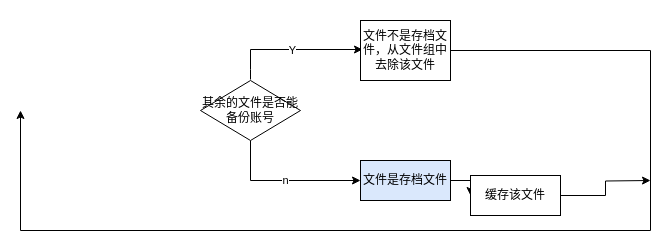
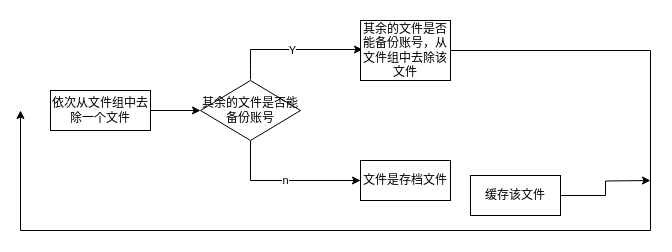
(406, 51) -> (406, 51)
none -> (101, 111)
none -> (172, 111)
(406, 181) -> (406, 181)
(465, 181) -> none
